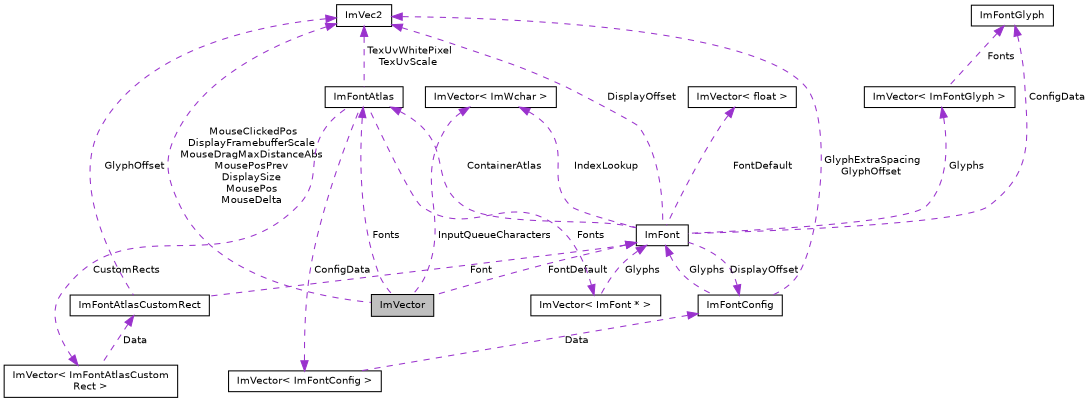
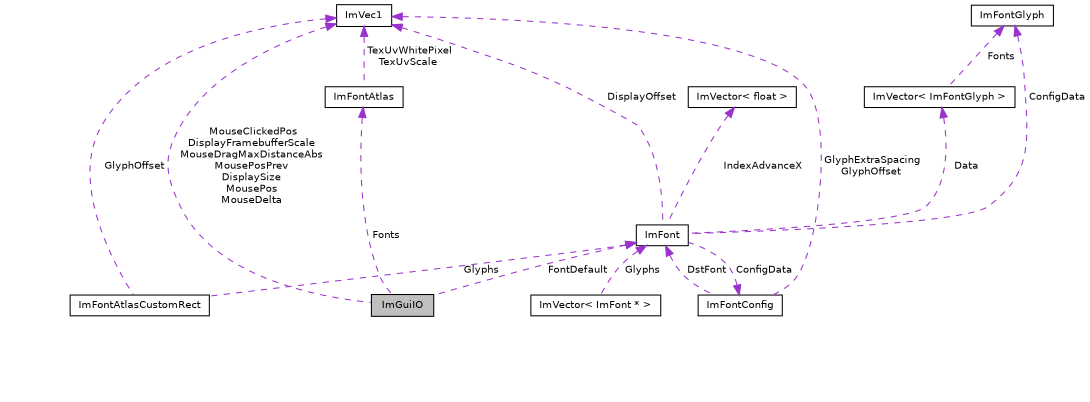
(364, 16) -> (364, 16)
(491, 97) -> none
(762, 166) -> (762, 166)
(965, 166) -> (965, 166)
(469, 209) -> none
(468, 218) -> none
(480, 270) -> (480, 270)
(705, 270) -> (705, 270)
(763, 270) -> (763, 270)
(403, 305) -> (403, 305)
(91, 381) -> none
(305, 381) -> none
